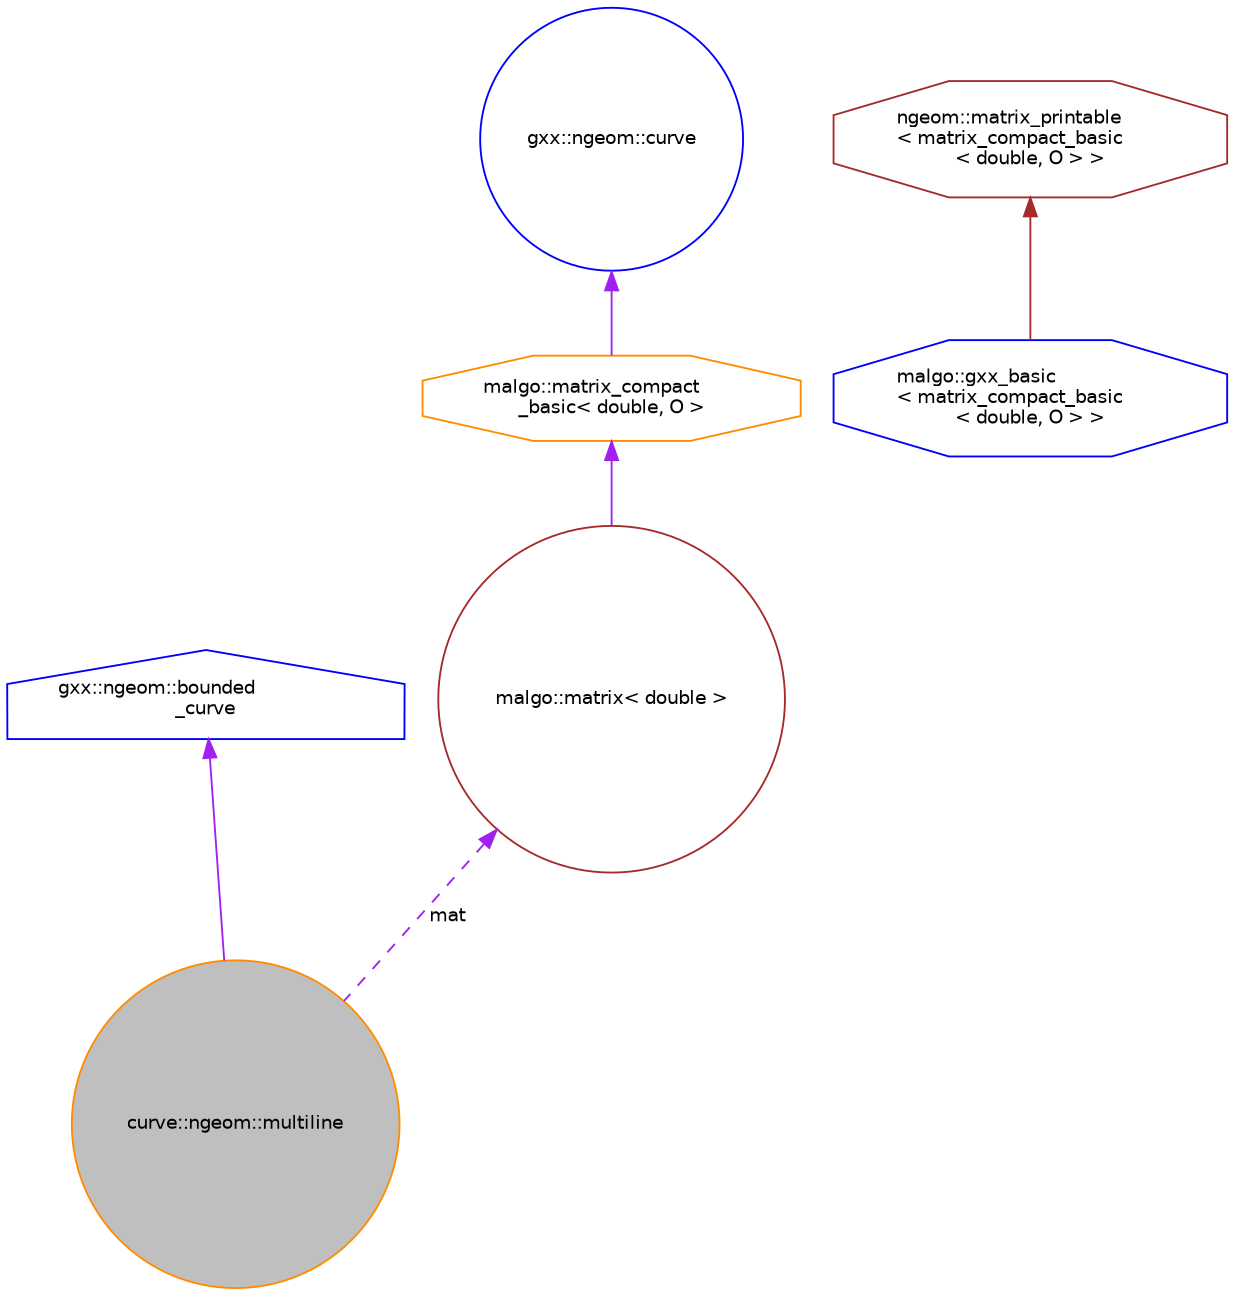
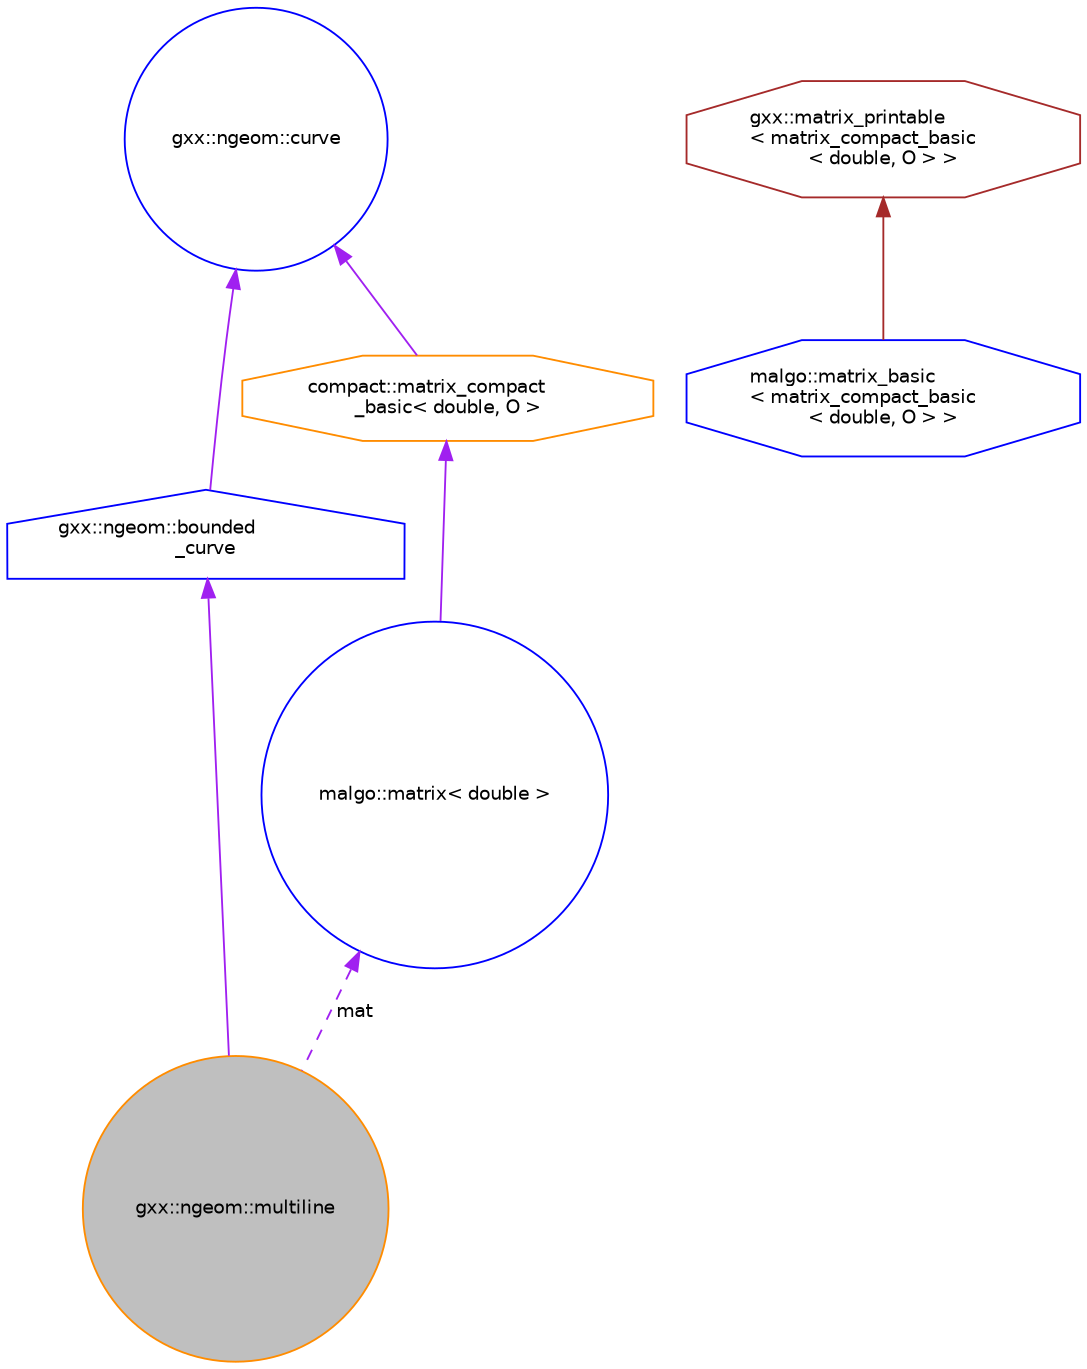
(1030, 139) -> (883, 139)
none -> (221, 389)
(612, 398) -> (448, 398)
(1030, 398) -> (883, 398)
(612, 699) -> (435, 795)
(236, 1124) -> (236, 1209)
